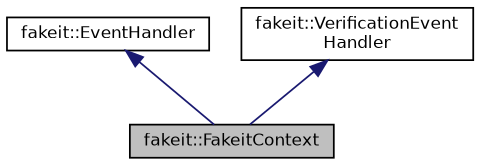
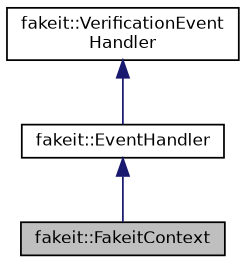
(282, 98) -> (123, 101)
